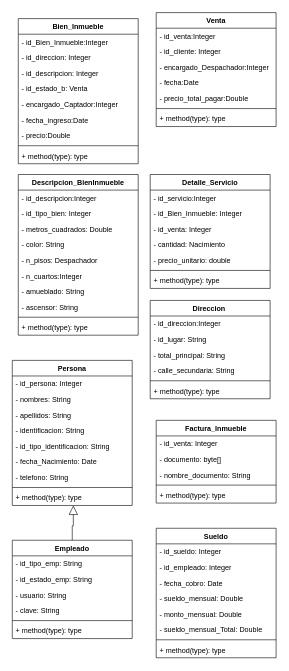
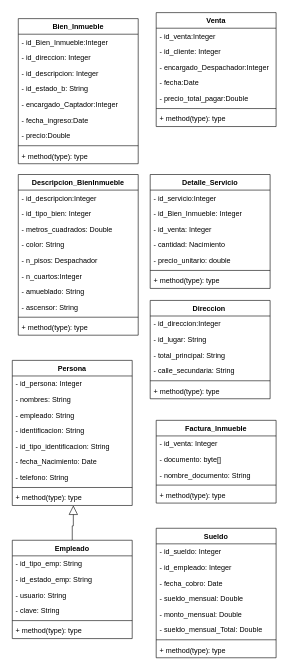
(58, 89) -> (59, 89)
(47, 415) -> (47, 415)
